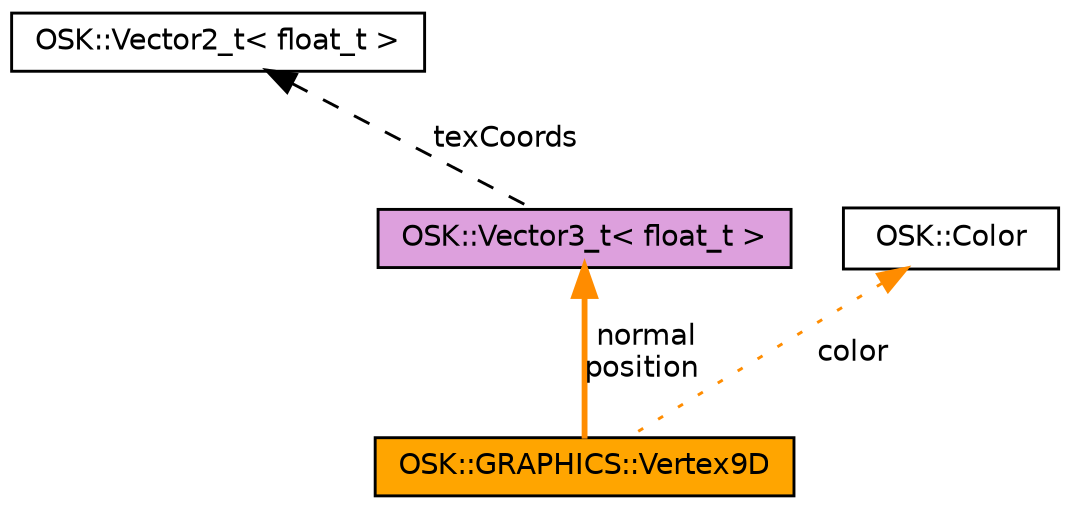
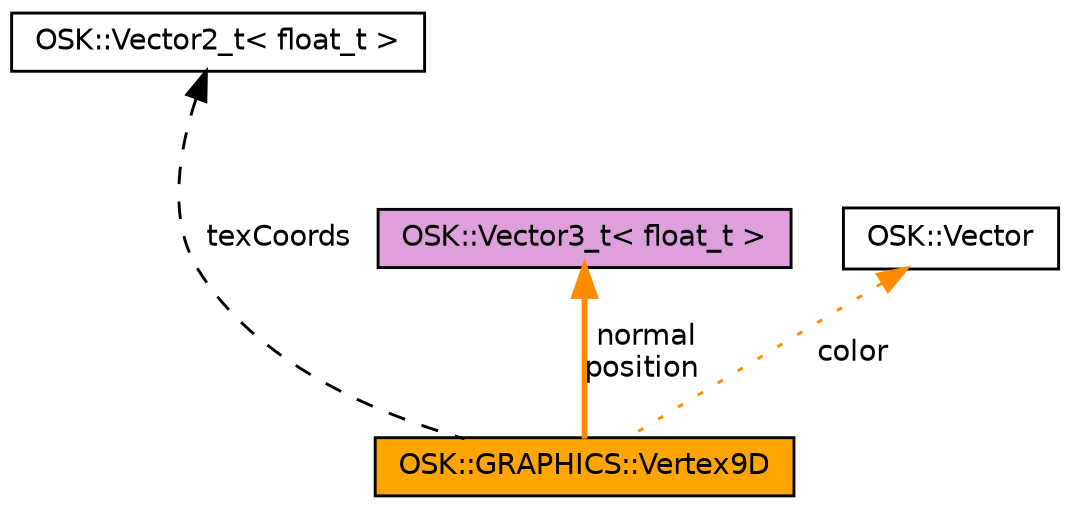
(414, 147) -> (245, 325)
(951, 238) -> (951, 238)
